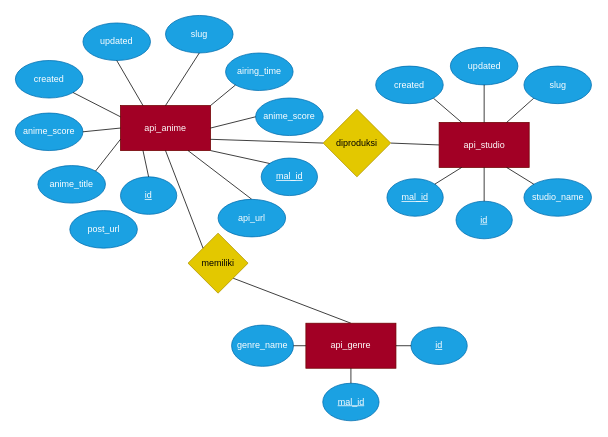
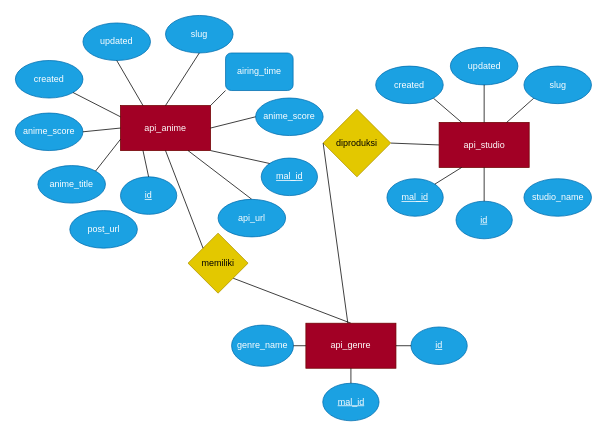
(259, 72) -> (259, 72)
(267, 141) -> (335, 230)
(519, 175) -> none
